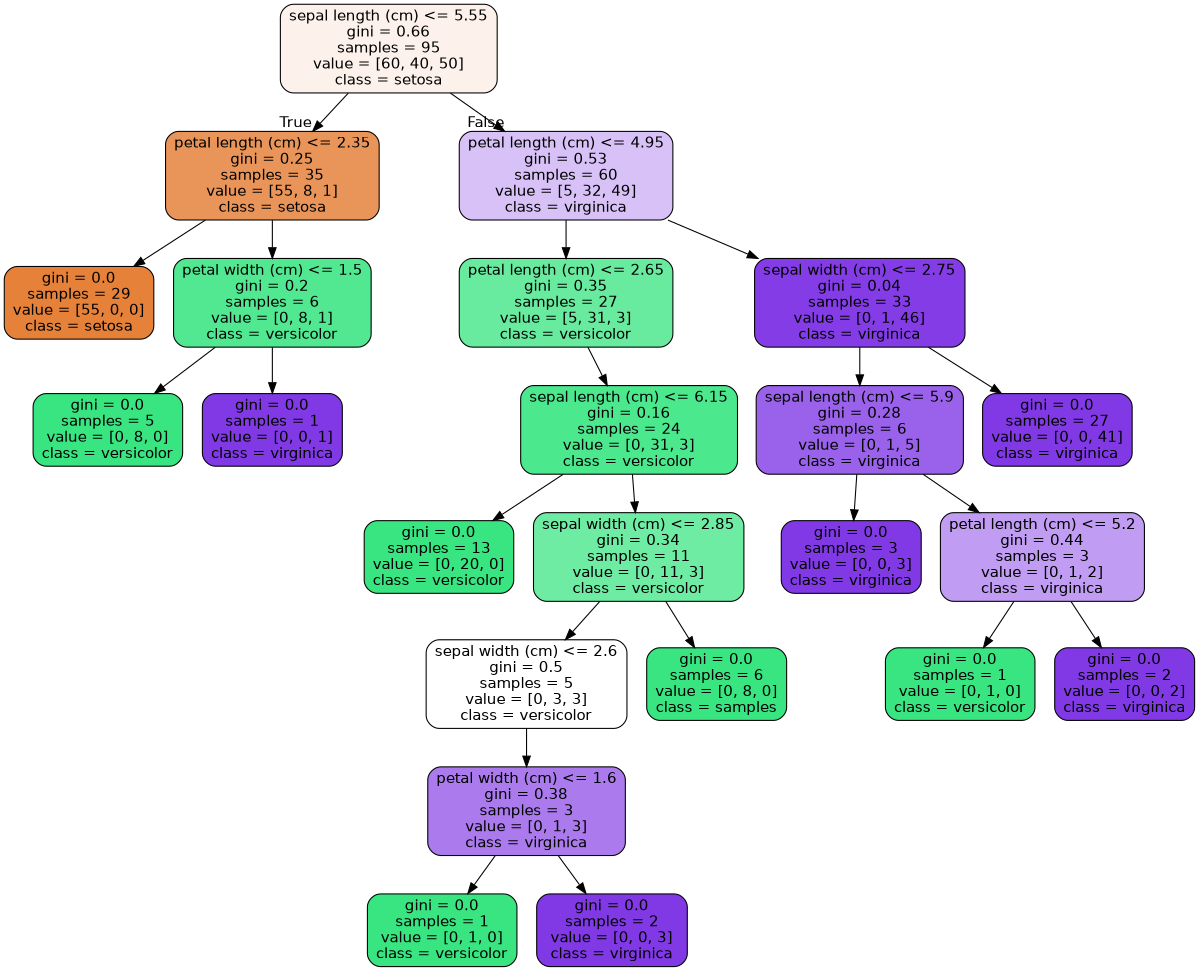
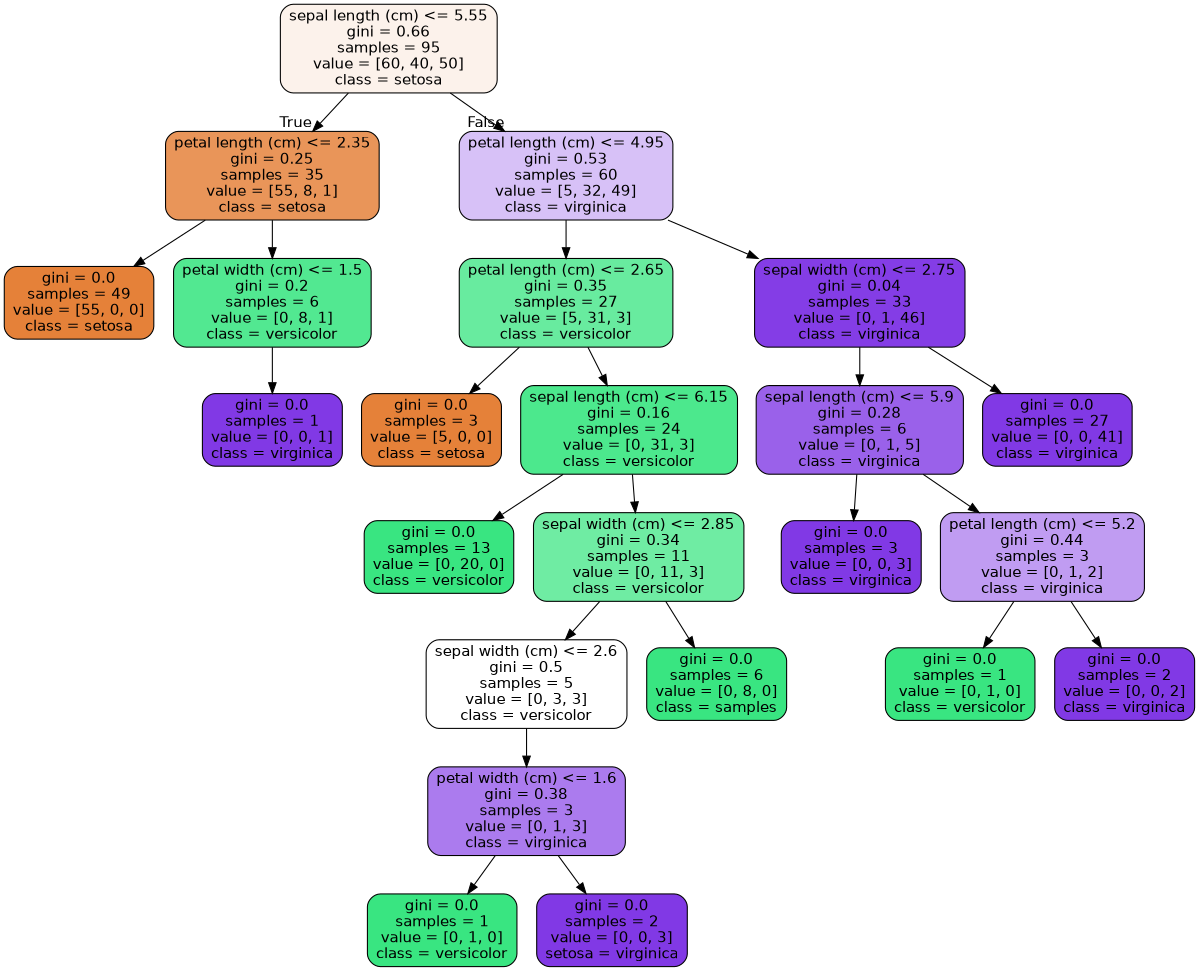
(79, 303) -> (79, 303)
(108, 430) -> none
none -> (431, 430)
(612, 930) -> (612, 930)
